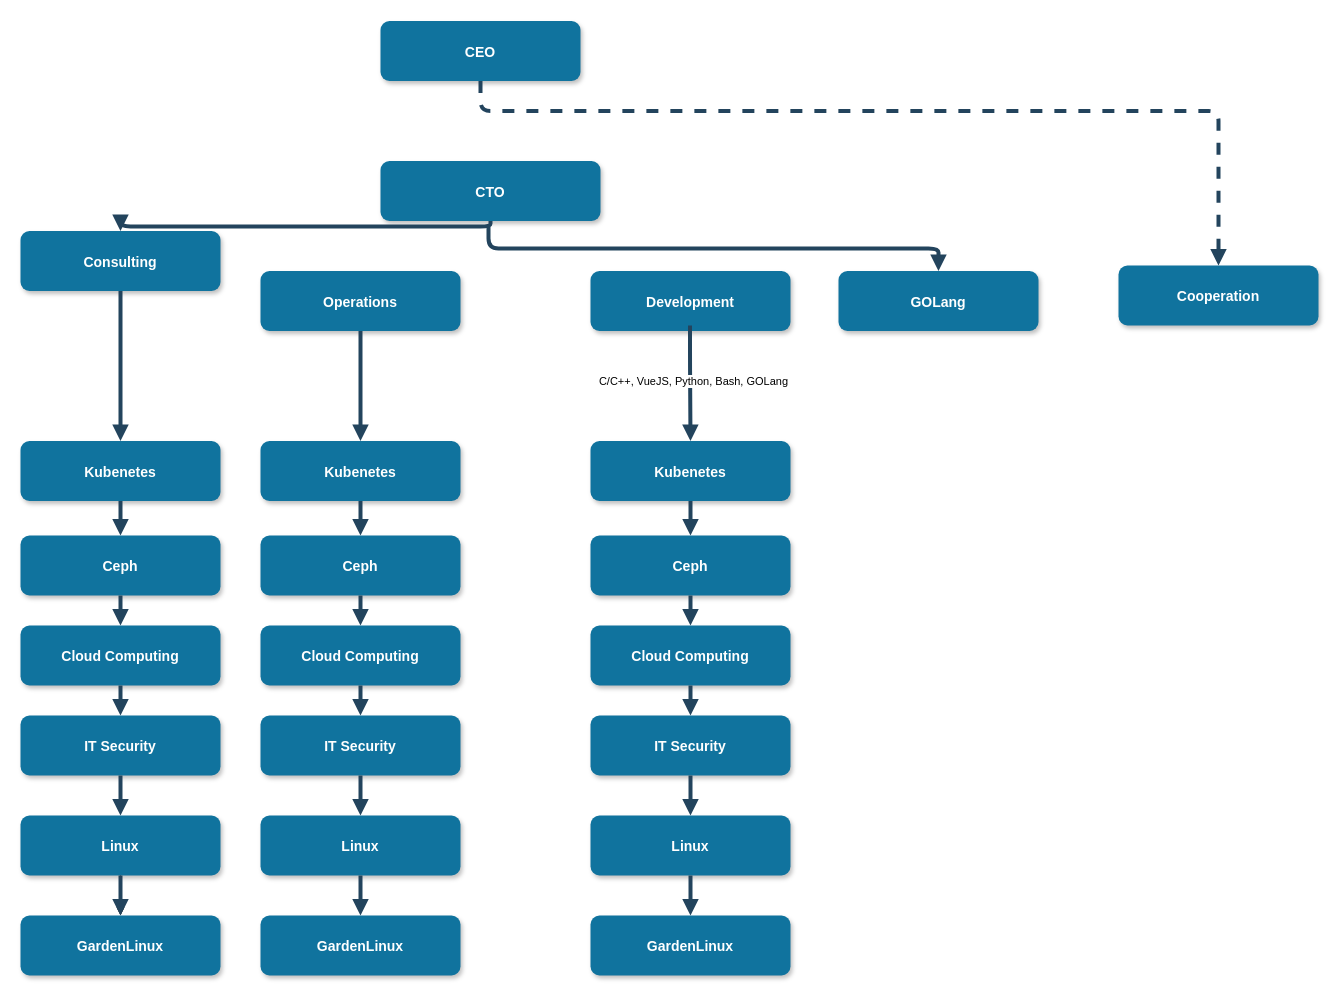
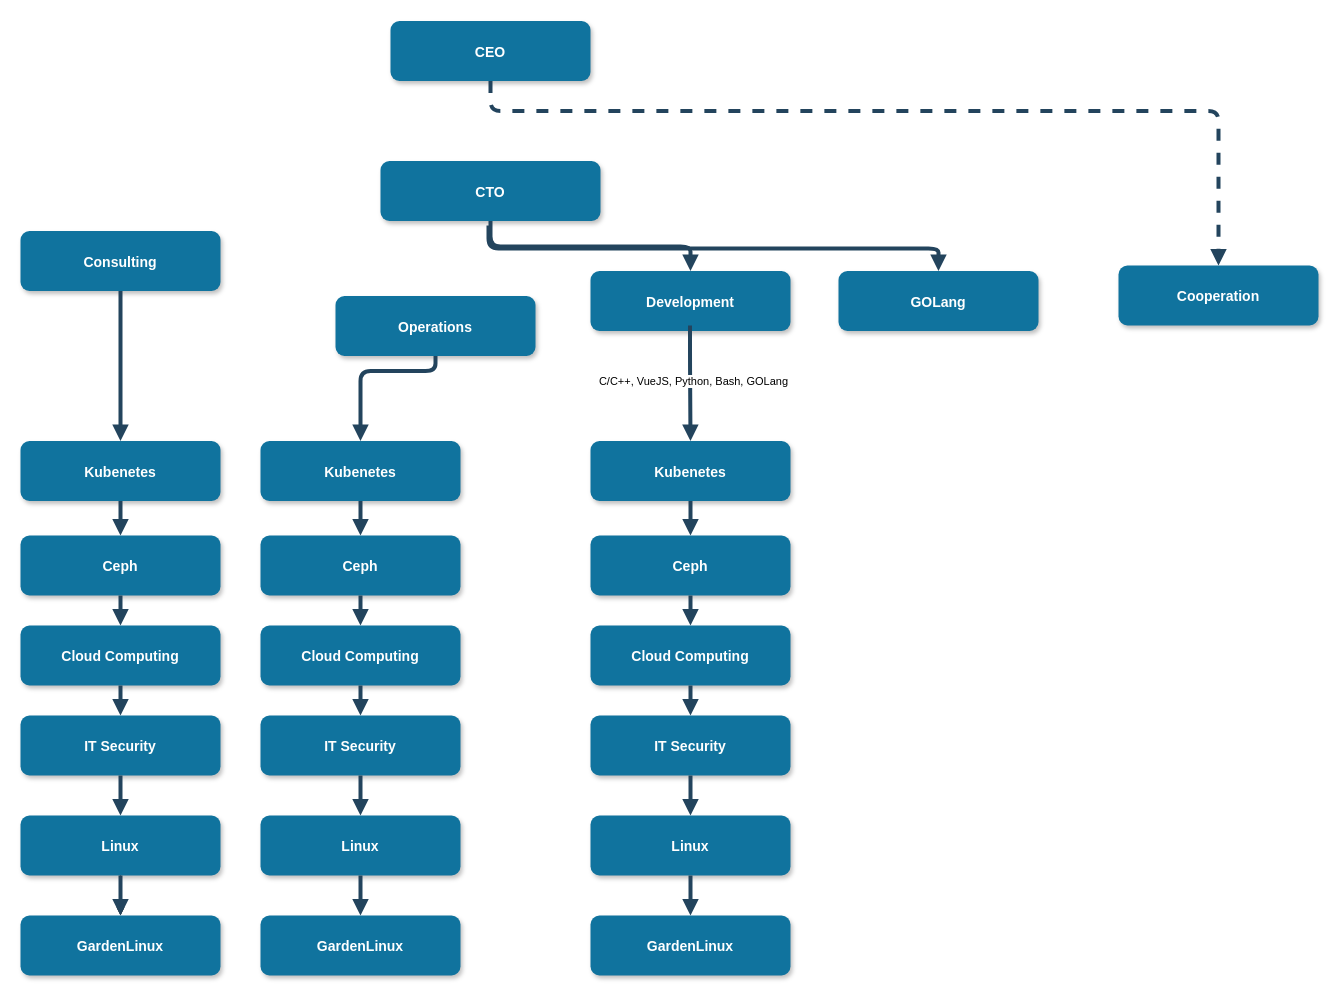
(481, 51) -> (491, 51)
(304, 227) -> (580, 247)
(361, 301) -> (436, 326)
